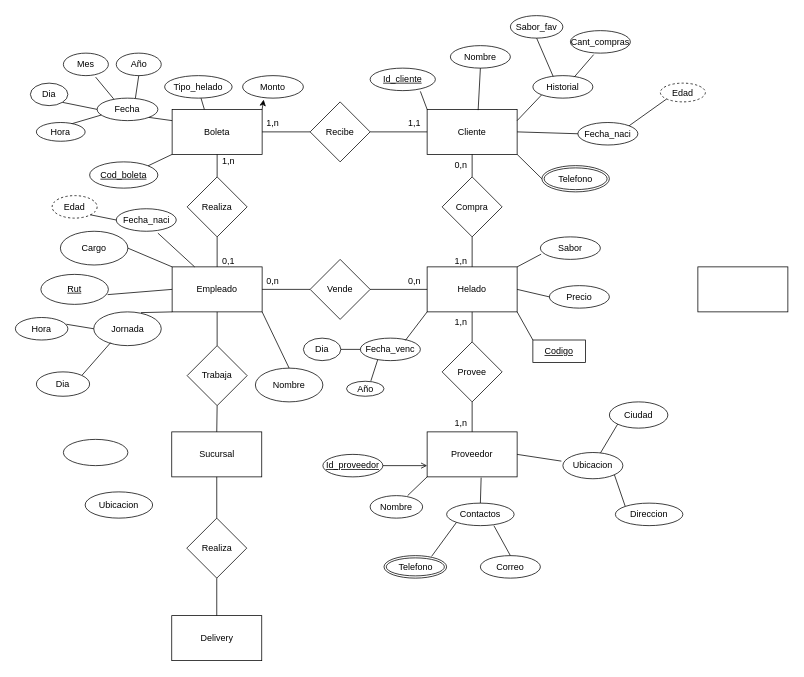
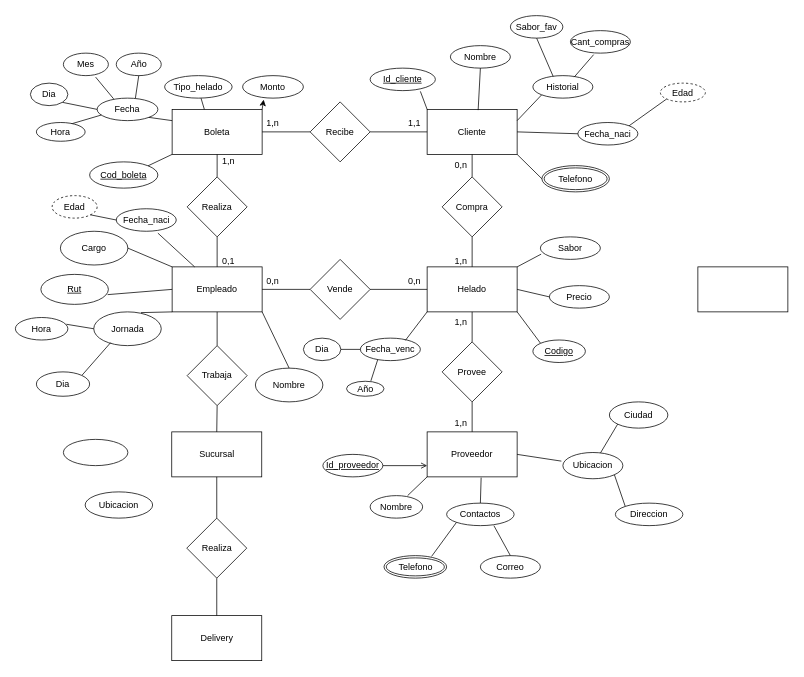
(559, 351) -> (559, 351)
